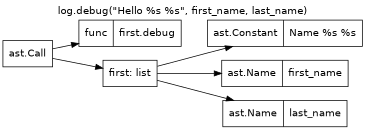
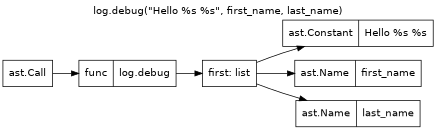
(147, 33) -> (145, 73)
(323, 33) -> (396, 33)
(74, 63) -> (185, 73)
